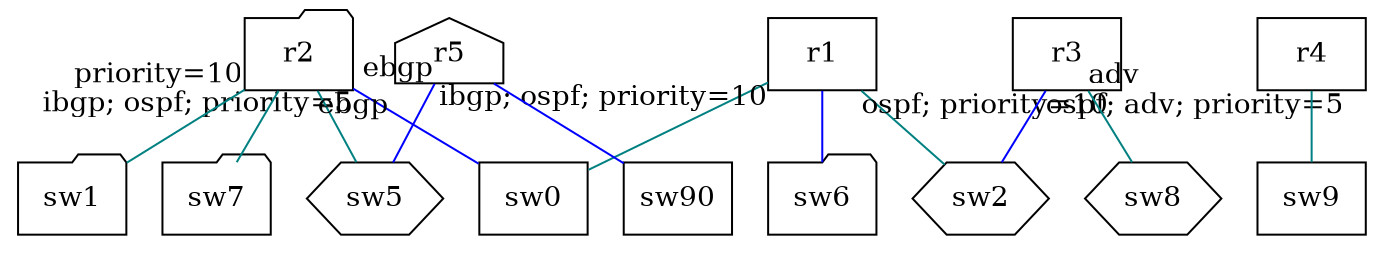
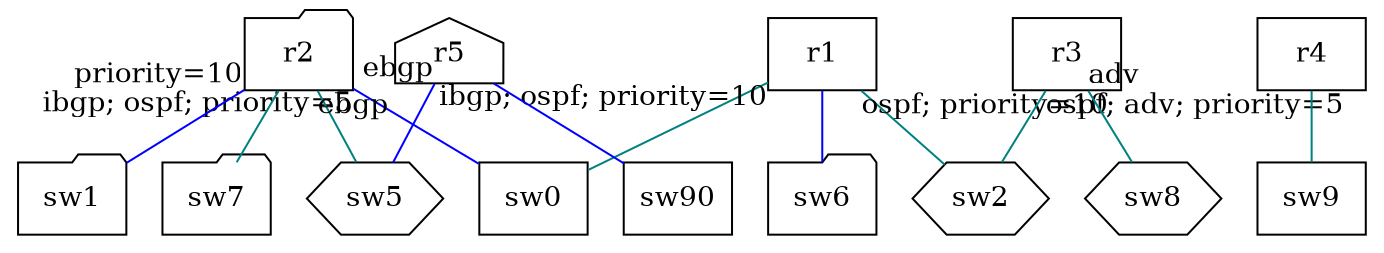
(186, 126) -> (186, 126)
(1024, 127) -> (1024, 127)
